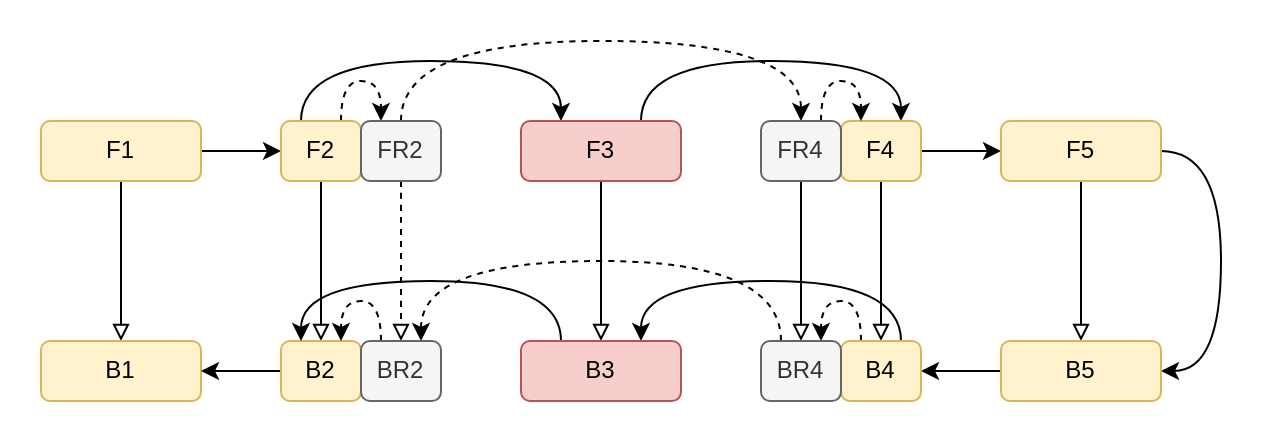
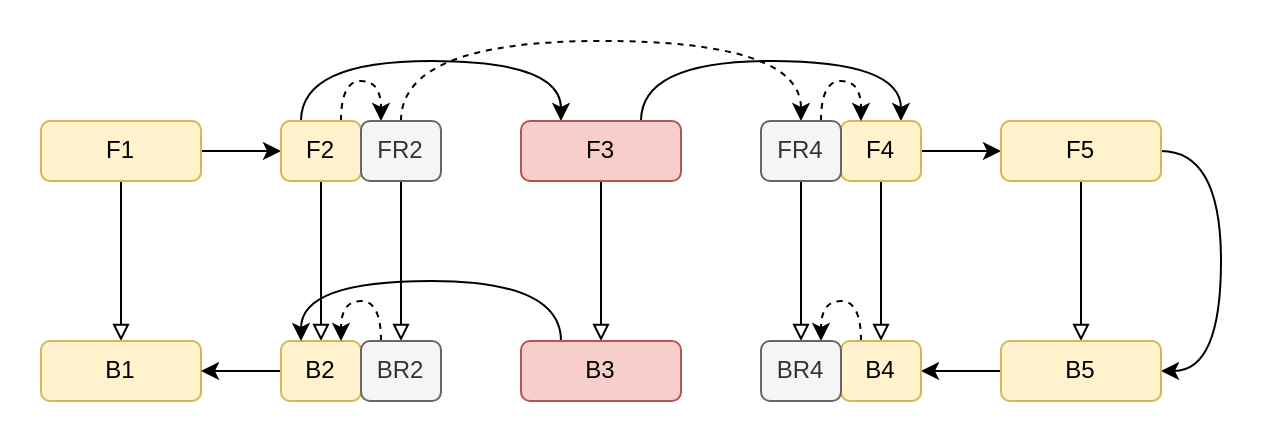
(401, 257) -> (401, 257)
(531, 264) -> none
(814, 283) -> none
